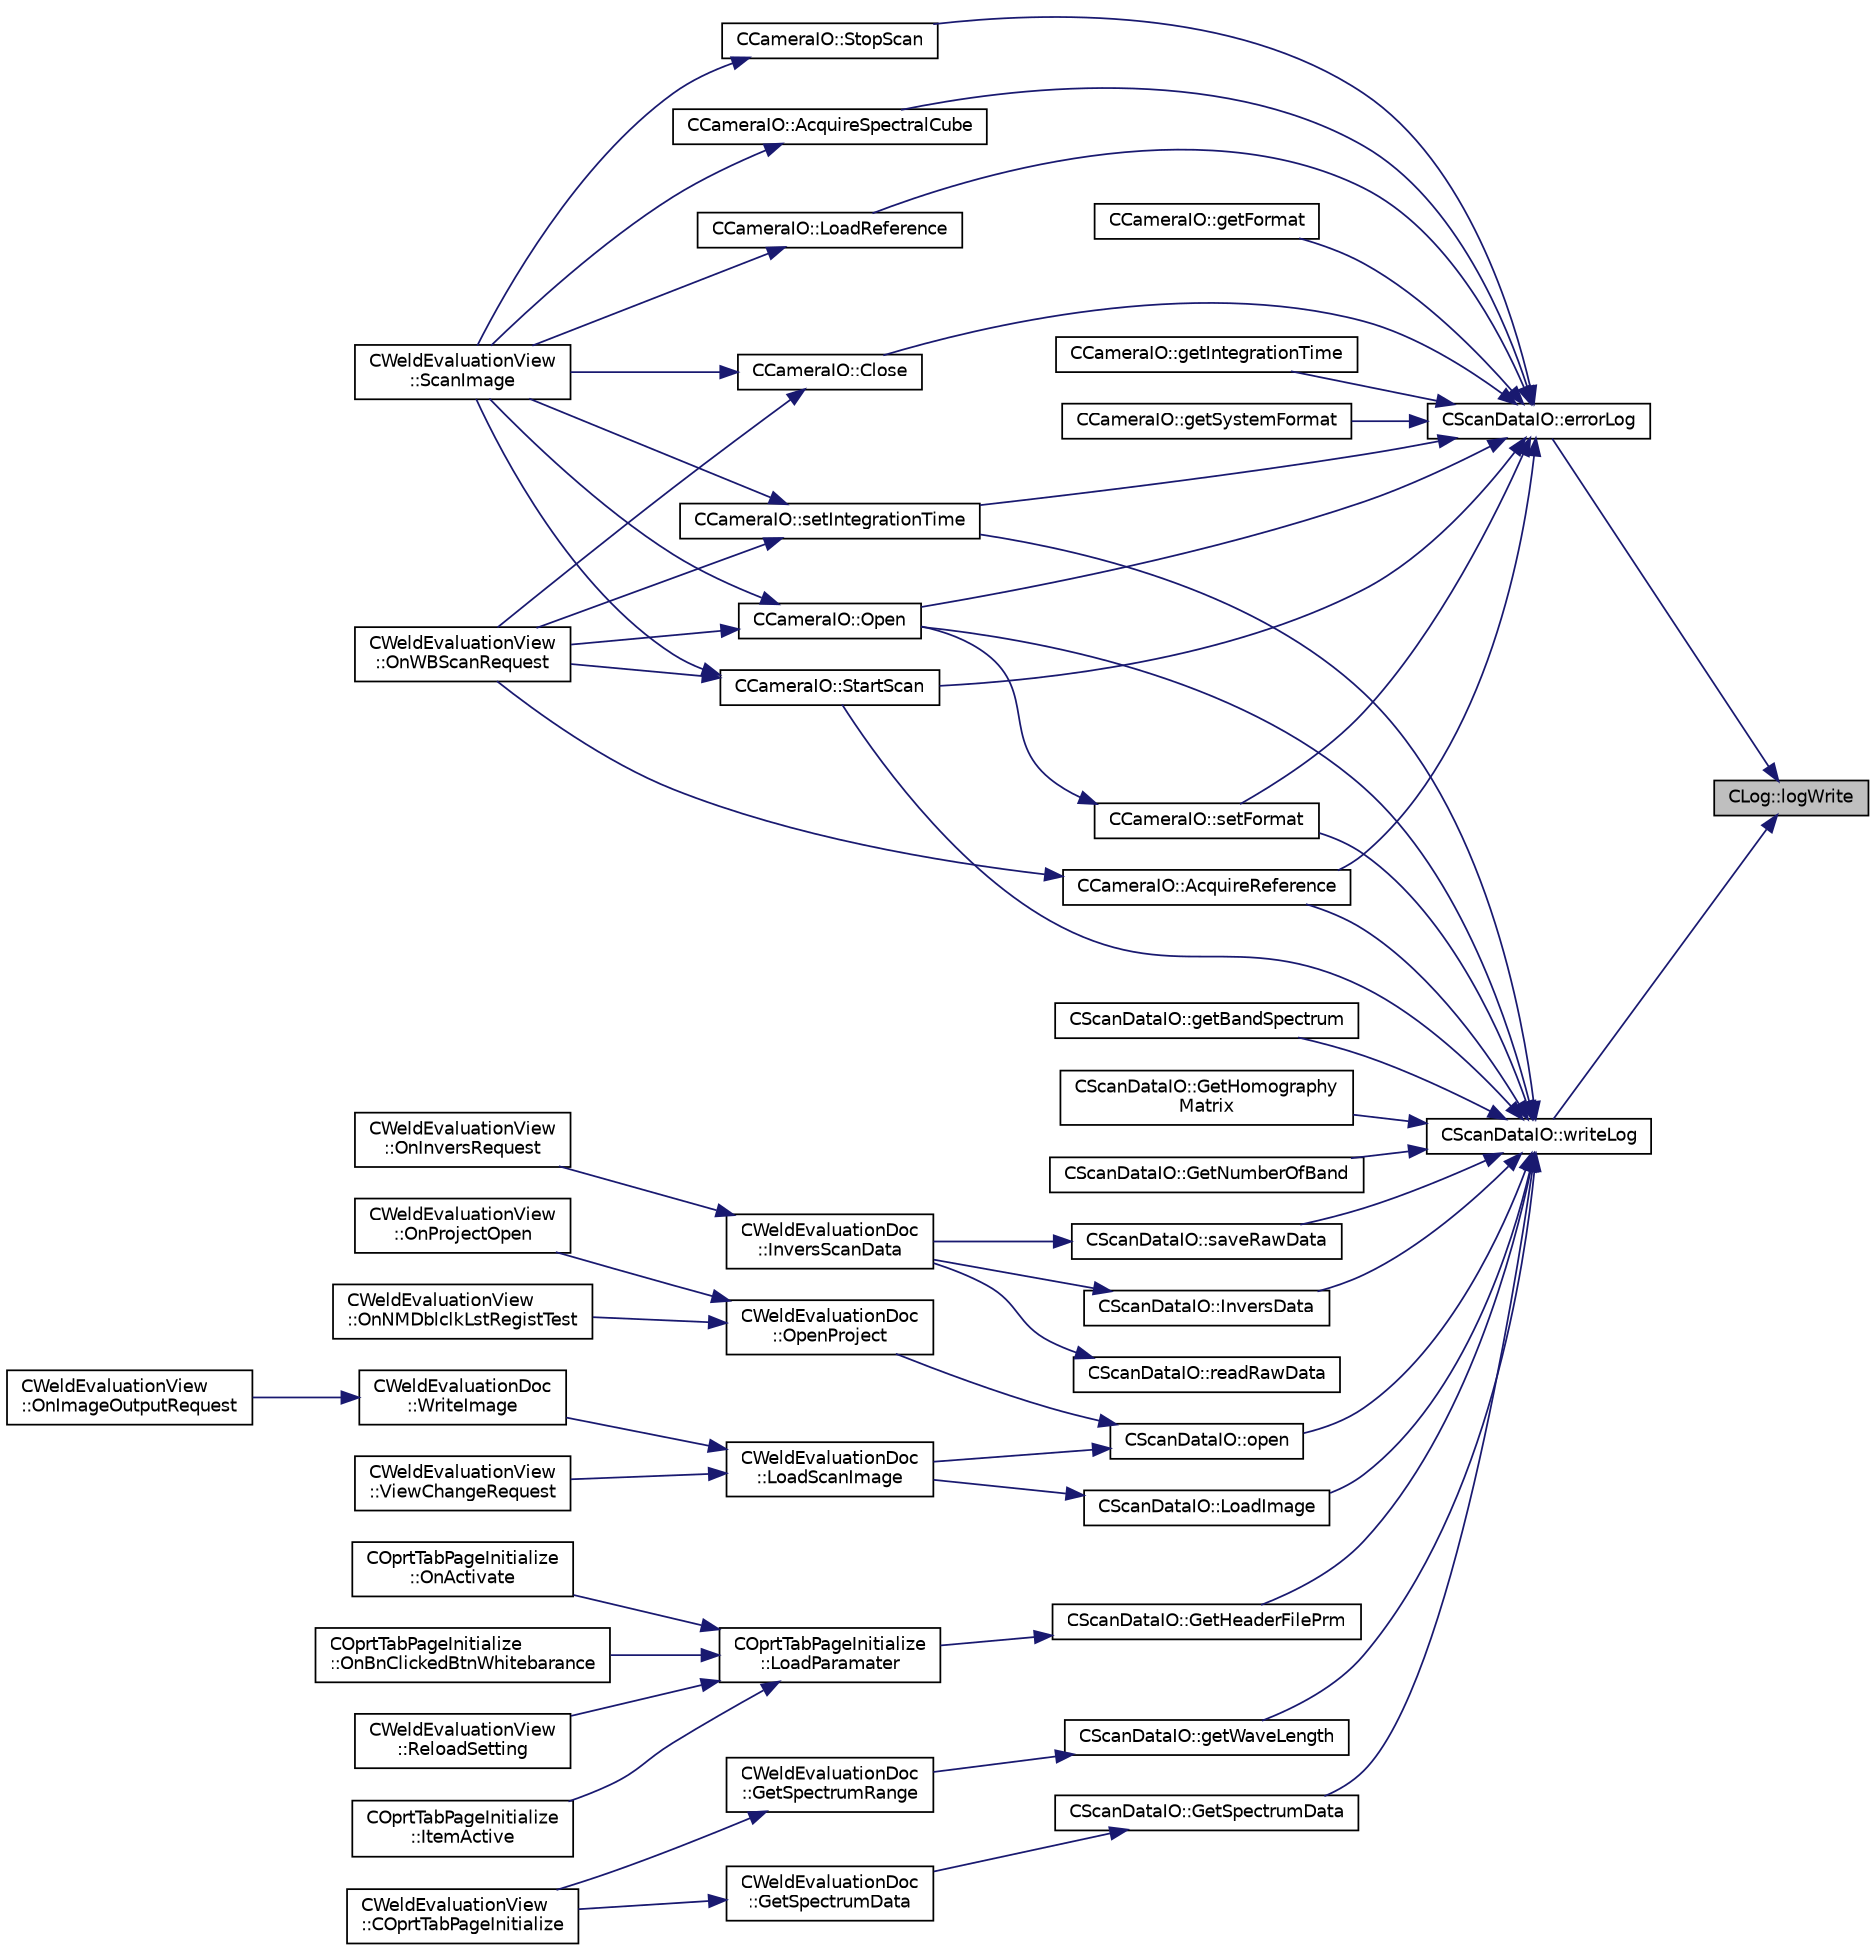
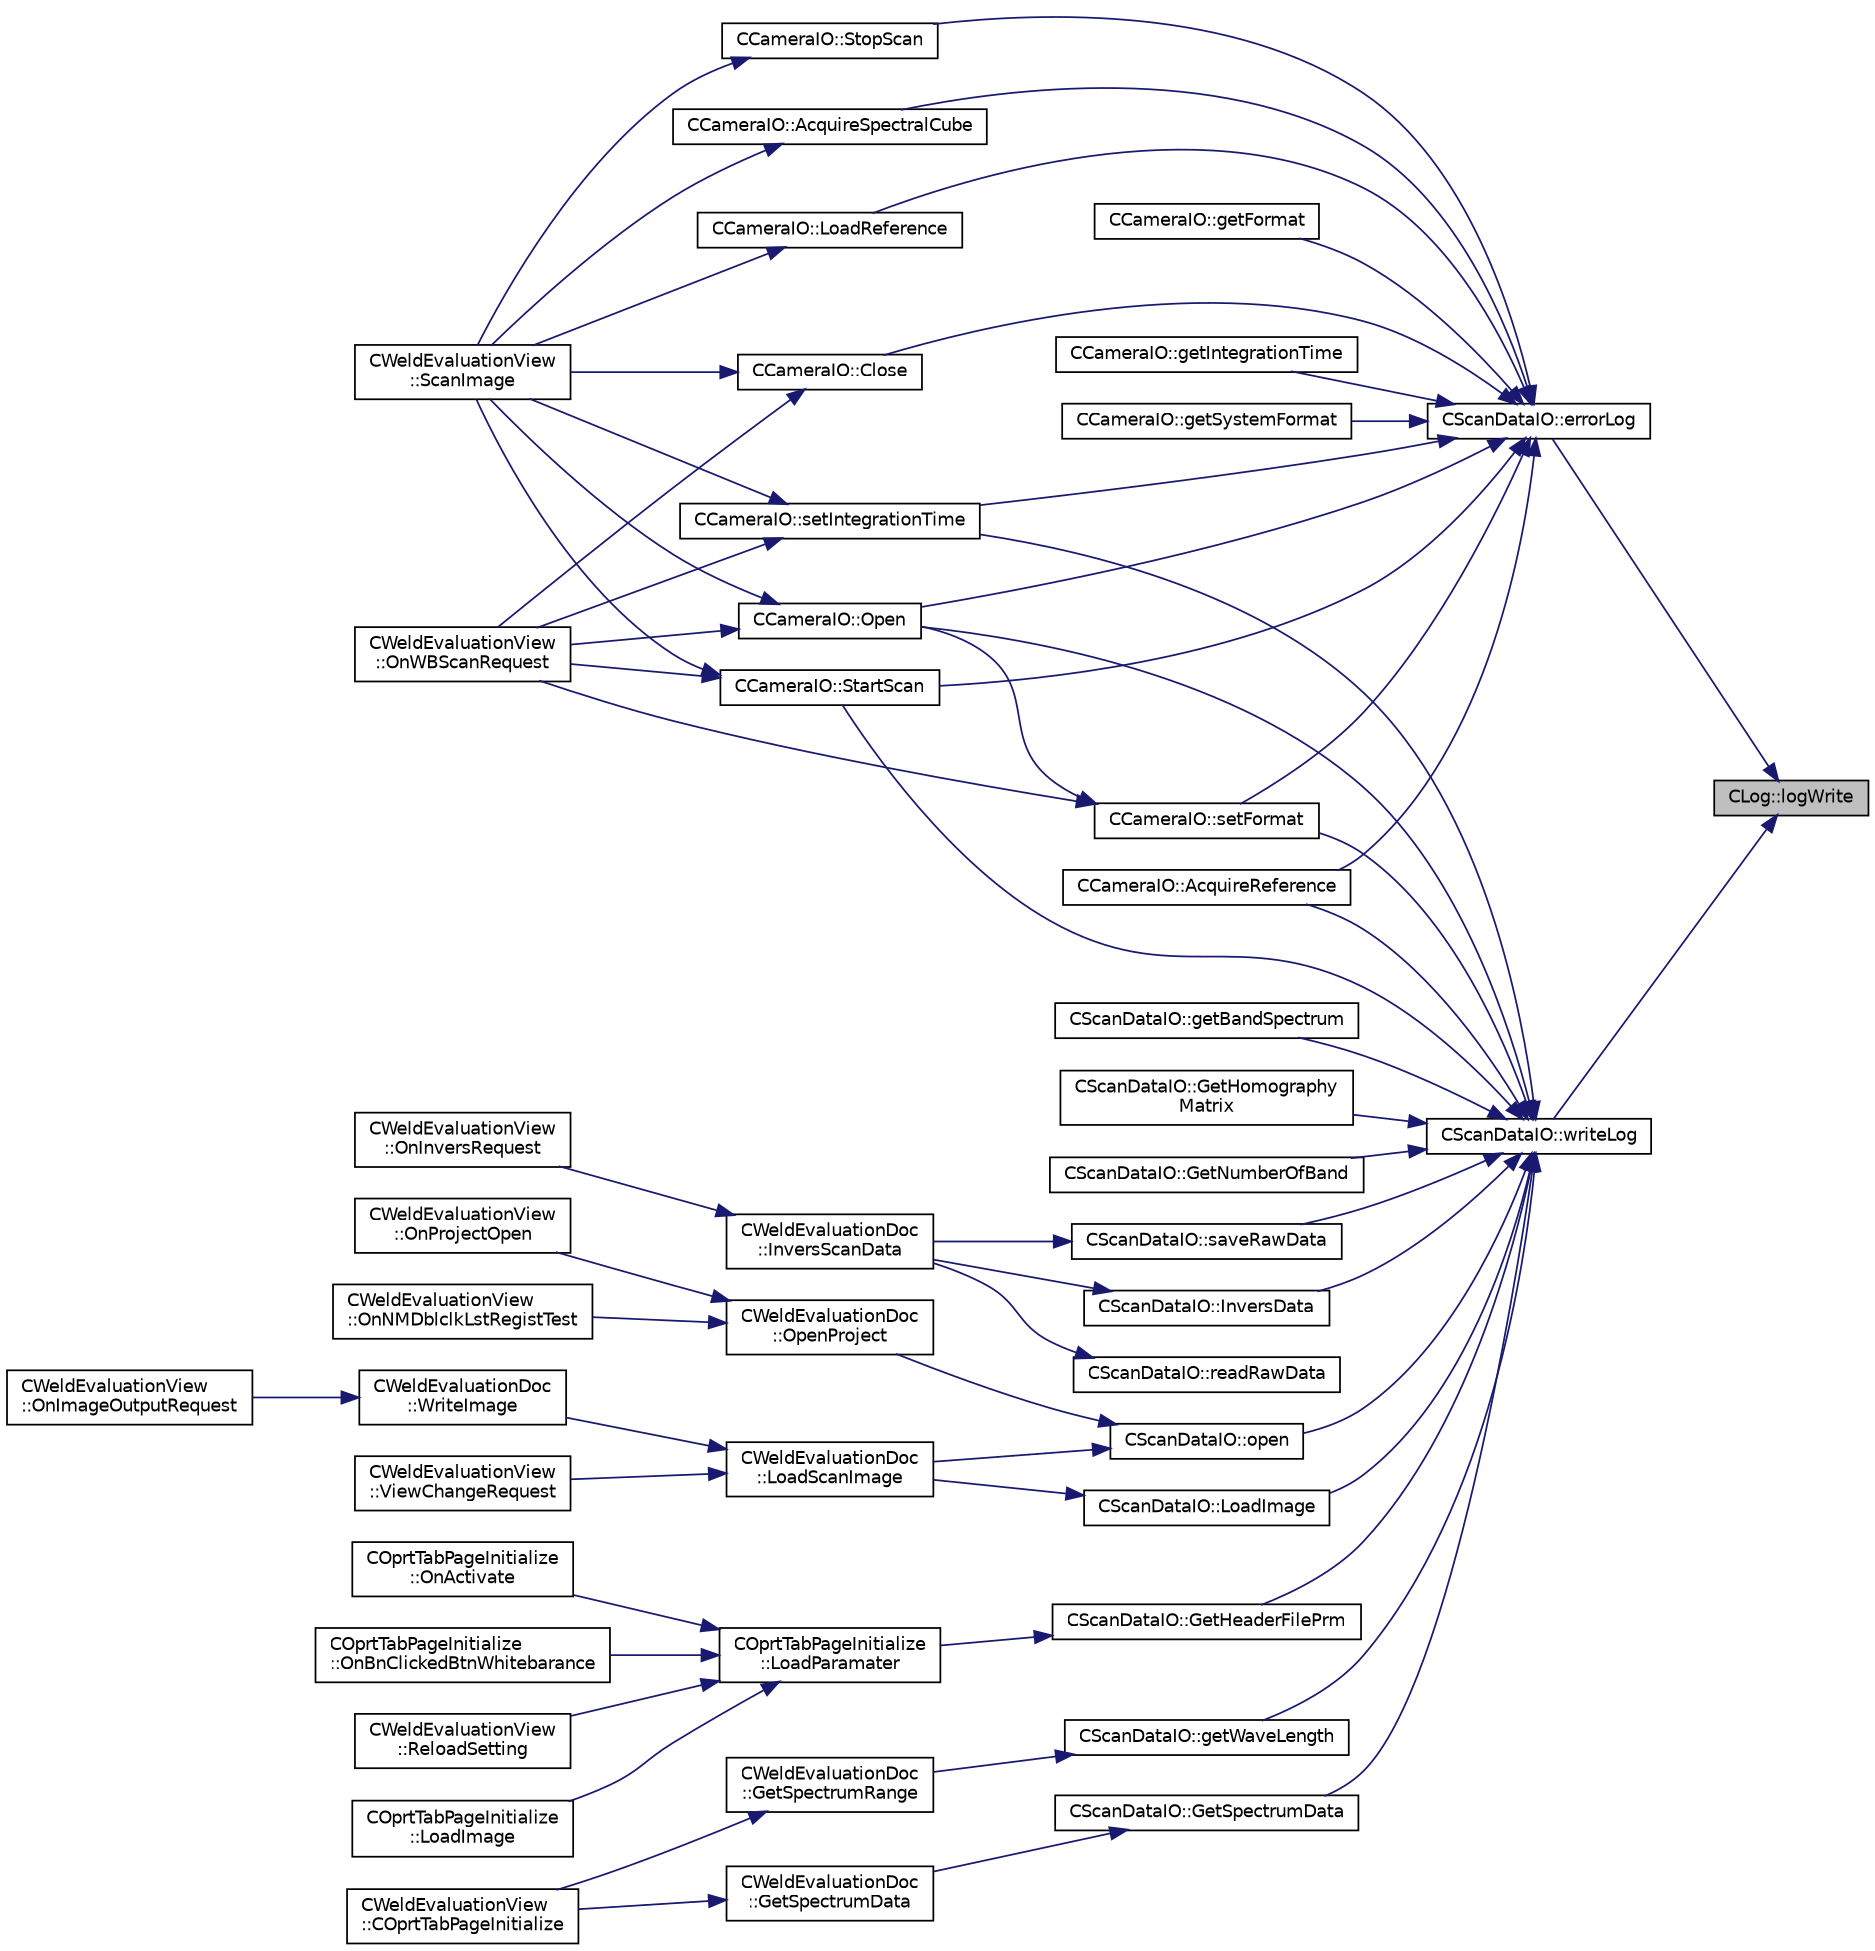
(756, 818) -> (805, 751)
(463, 1829) -> (463, 1829)
